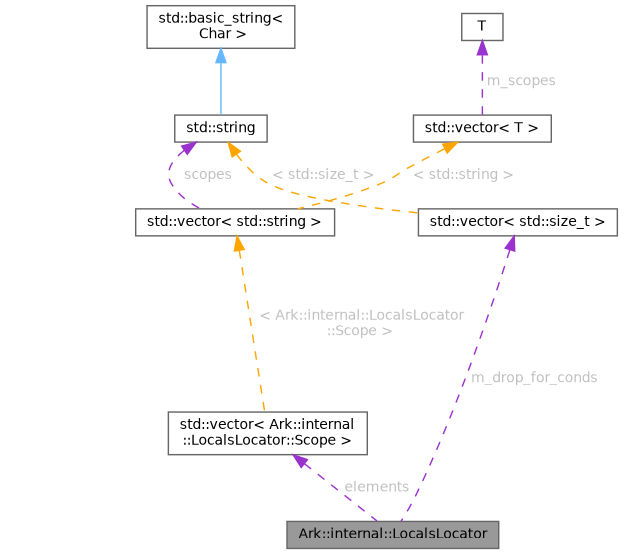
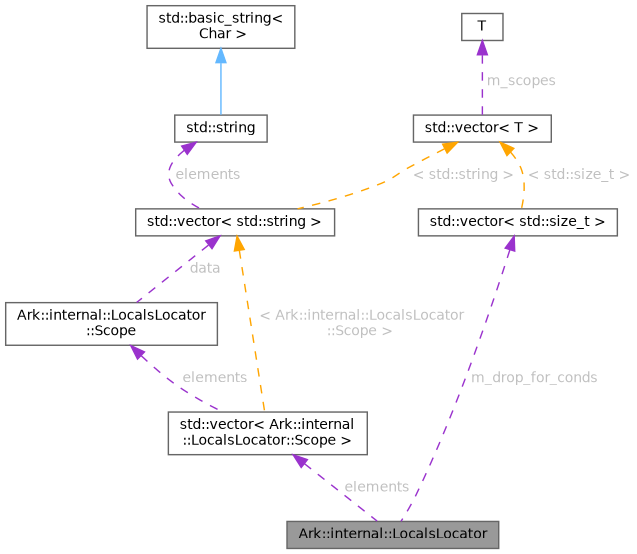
(206, 175) -> (206, 175)
(306, 196) -> (524, 179)
none -> (112, 324)
